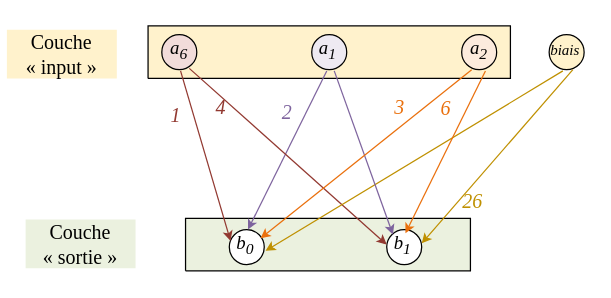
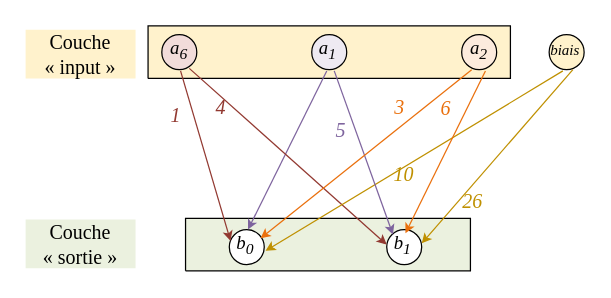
(62, 54) -> (81, 54)
(288, 112) -> none
none -> (341, 133)
none -> (404, 178)
